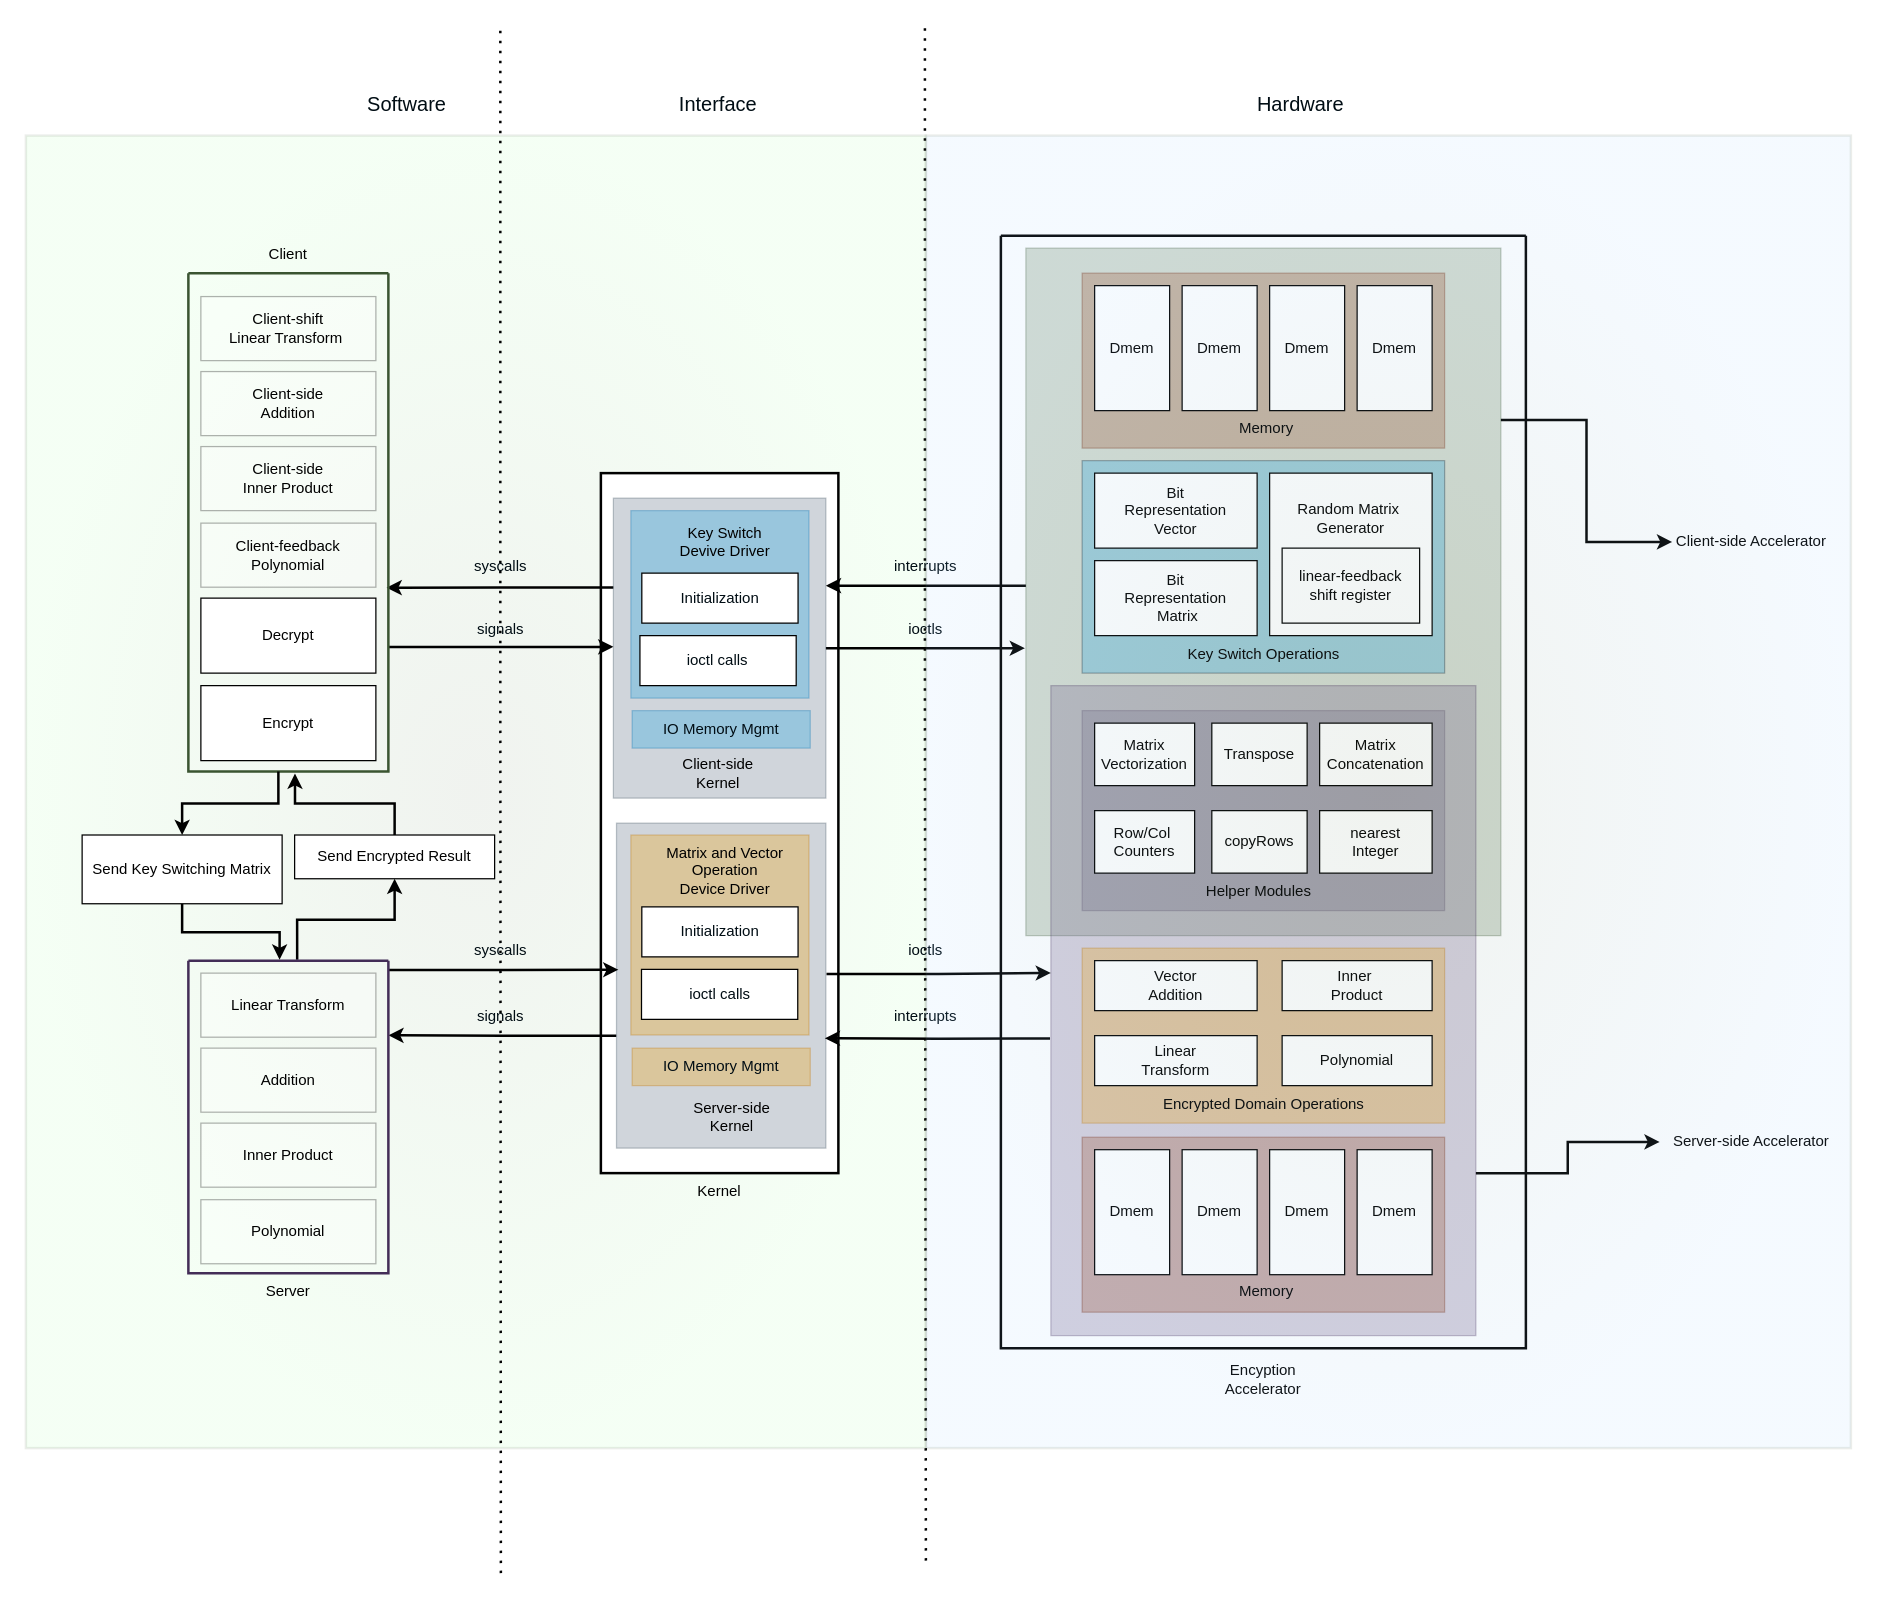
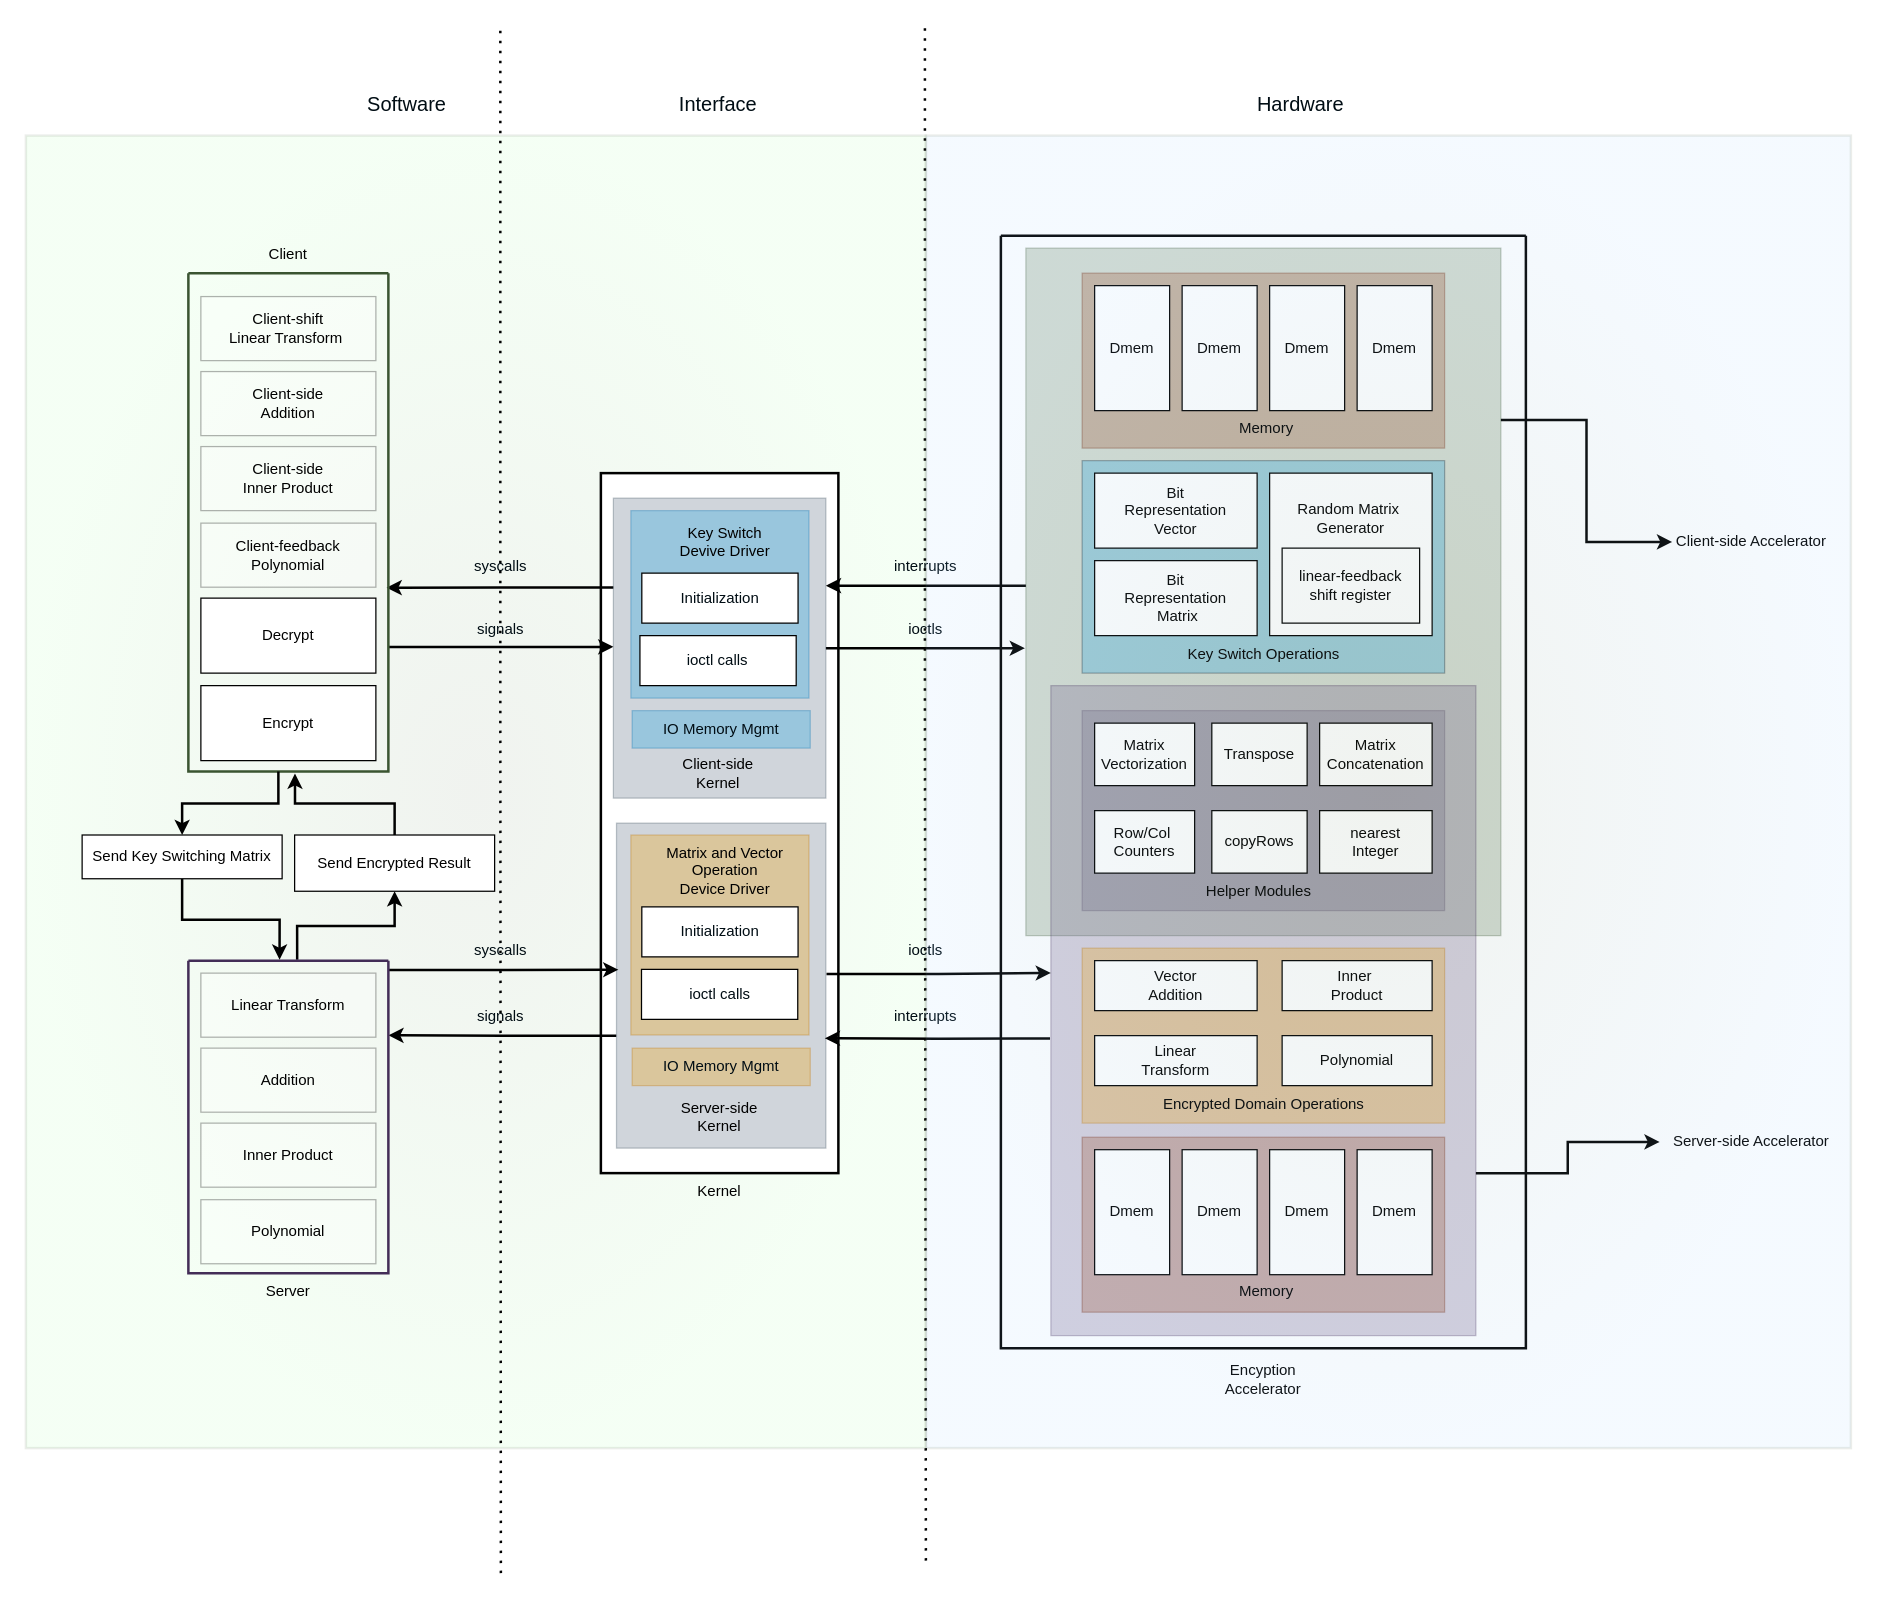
(394, 857) -> (394, 863)
(182, 869) -> (182, 857)
(732, 1117) -> (719, 1117)
